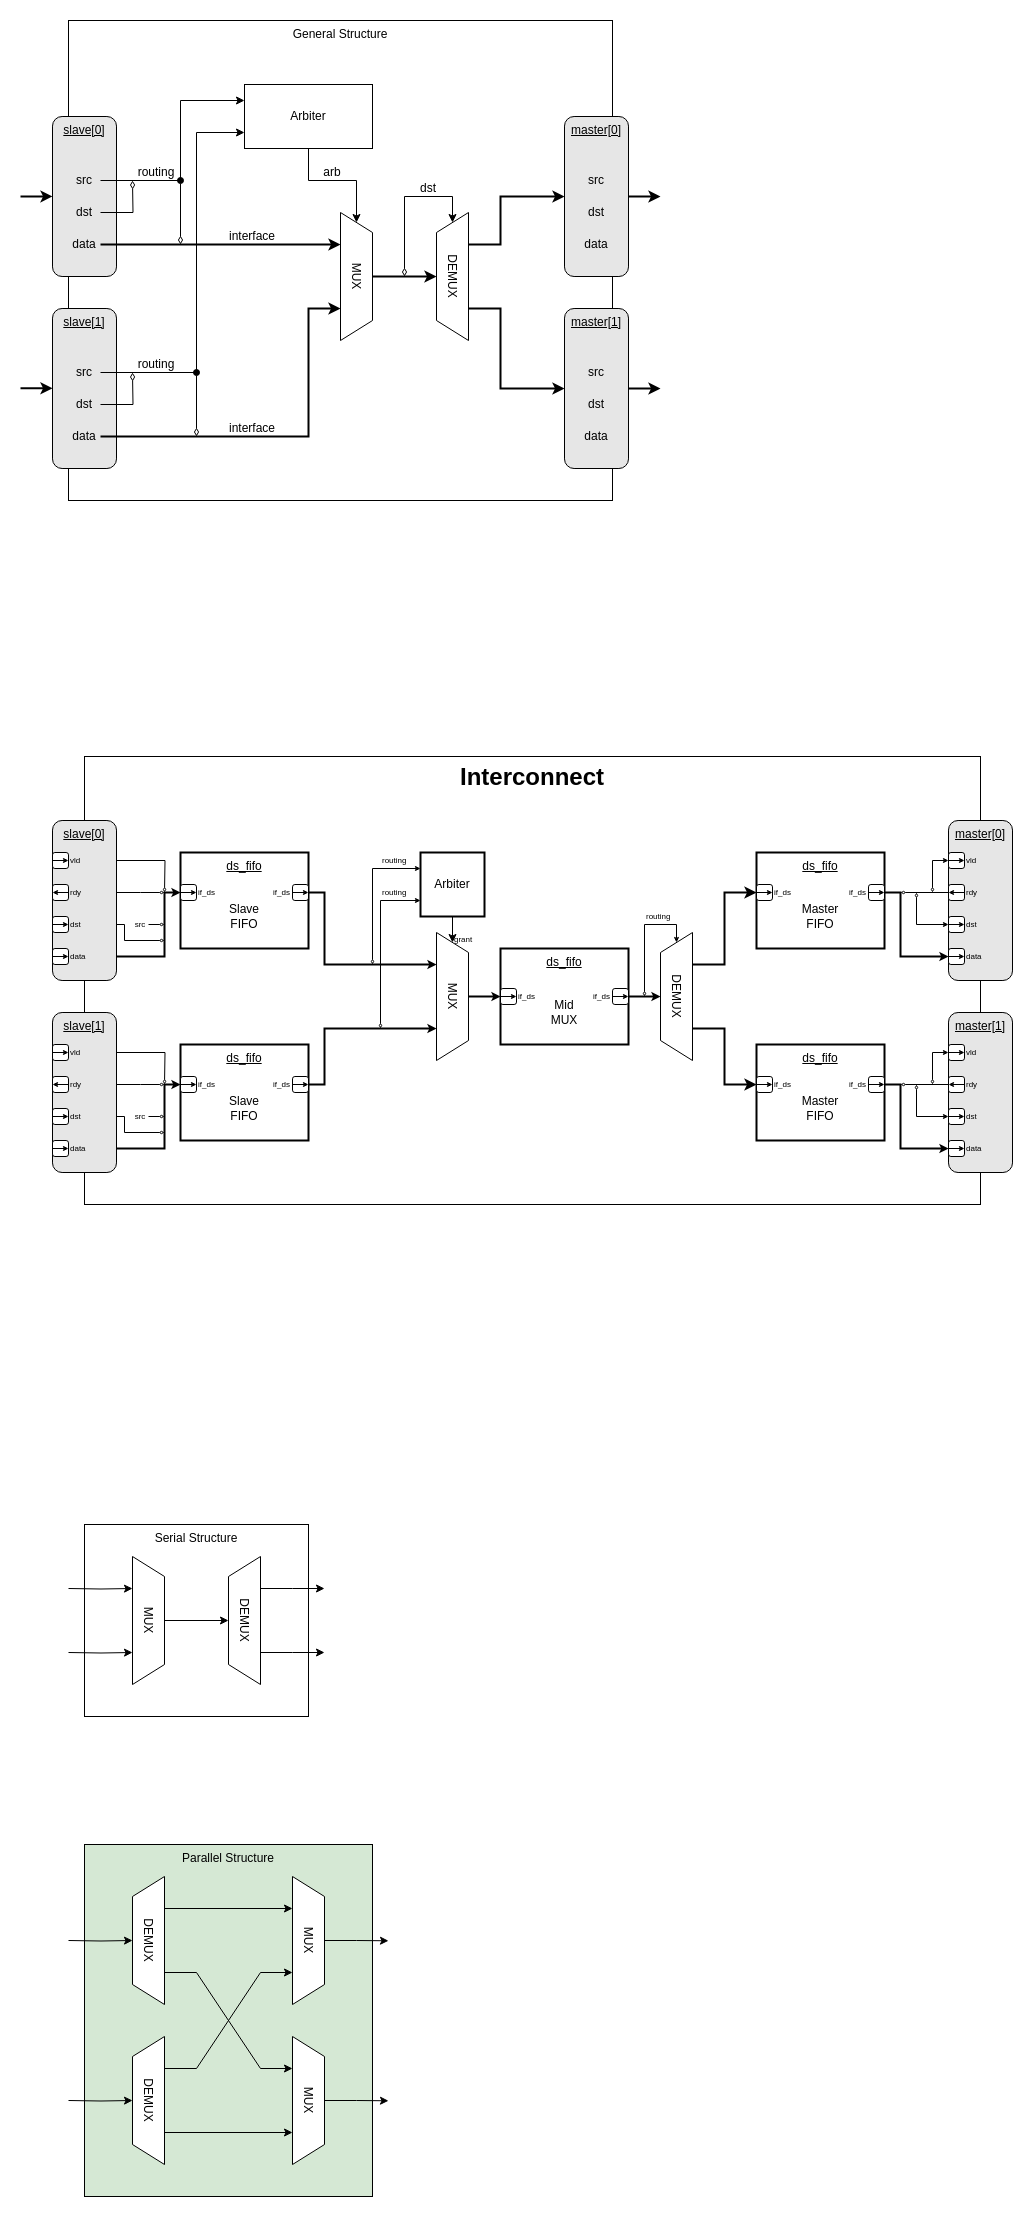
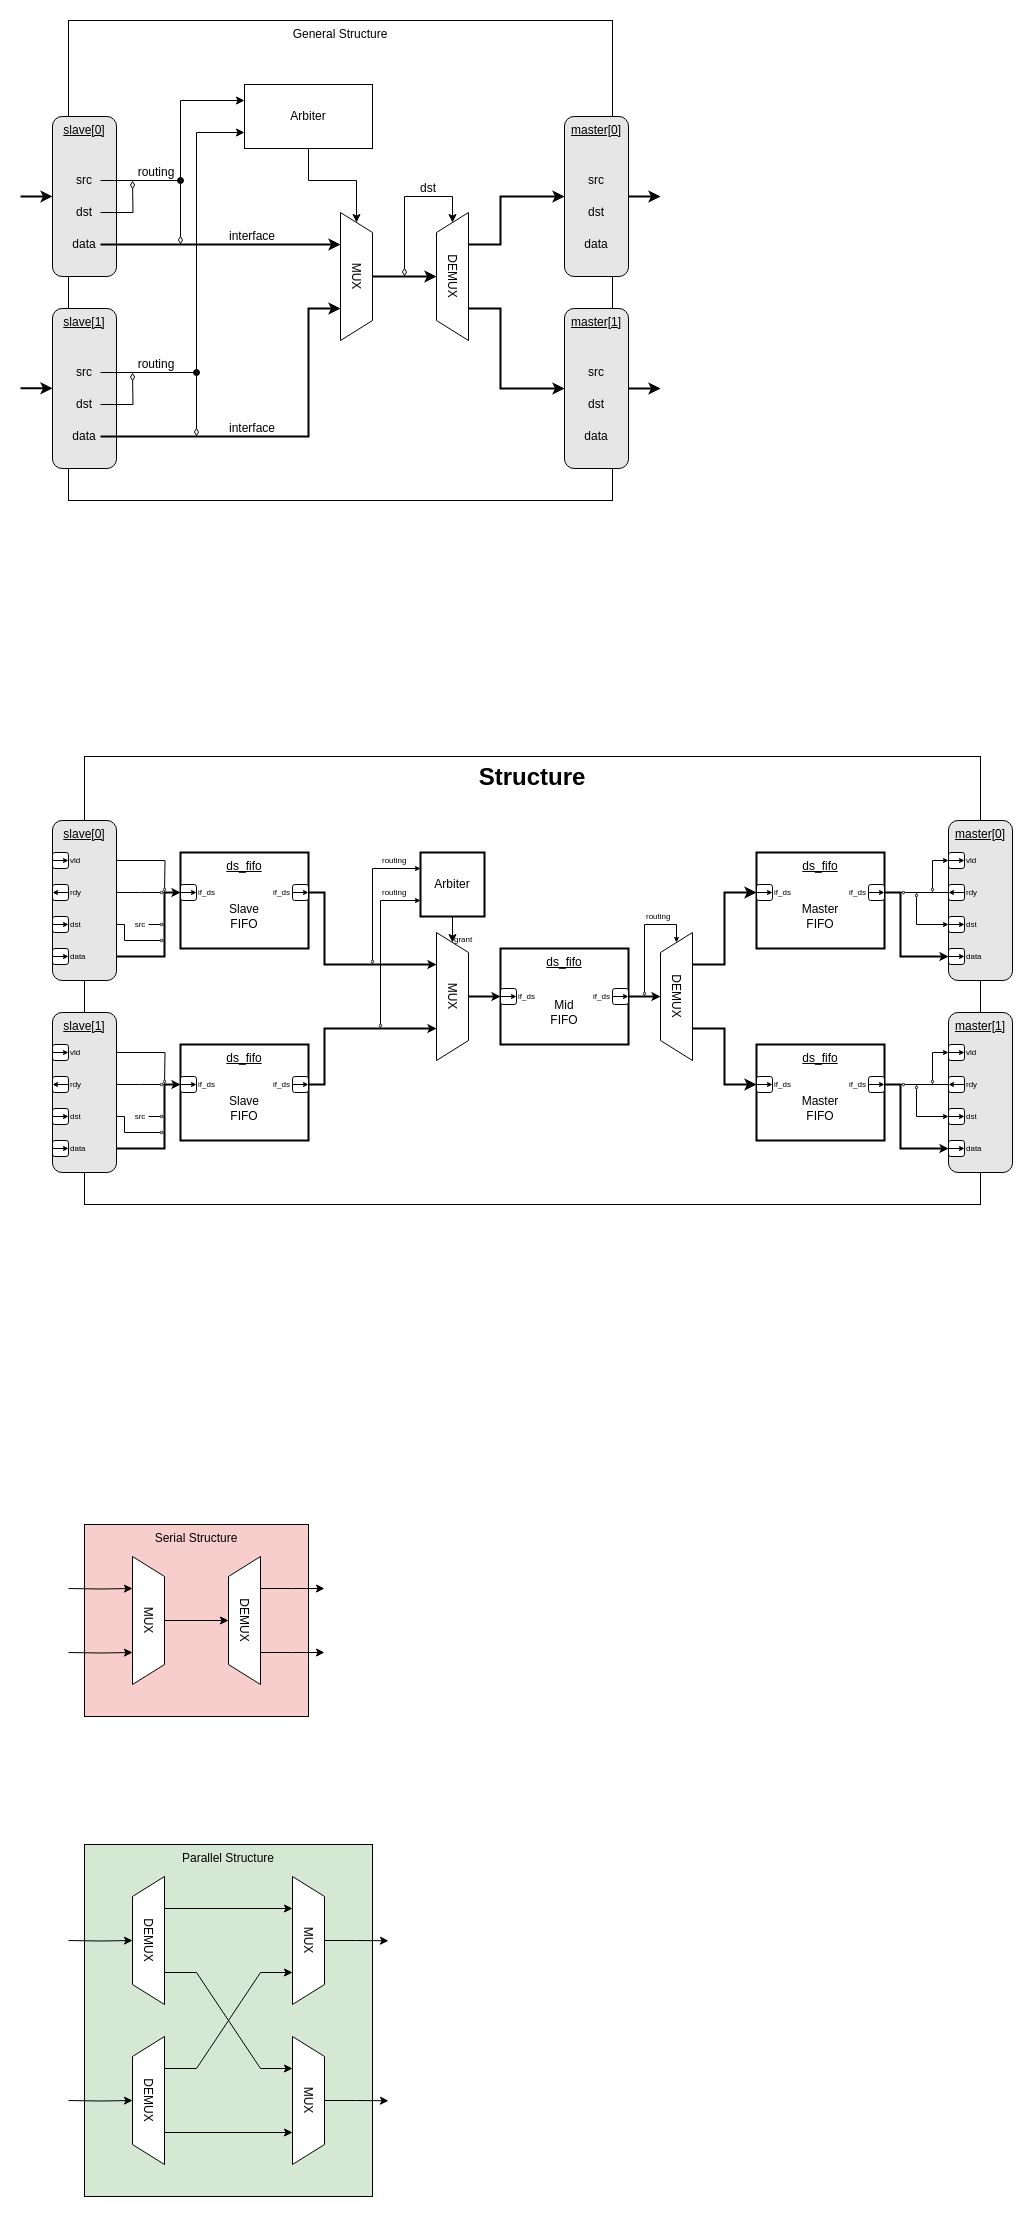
(333, 173) -> none
(533, 778) -> (533, 778)
(565, 1013) -> (565, 1013)
(197, 1539) -> (197, 1539)
